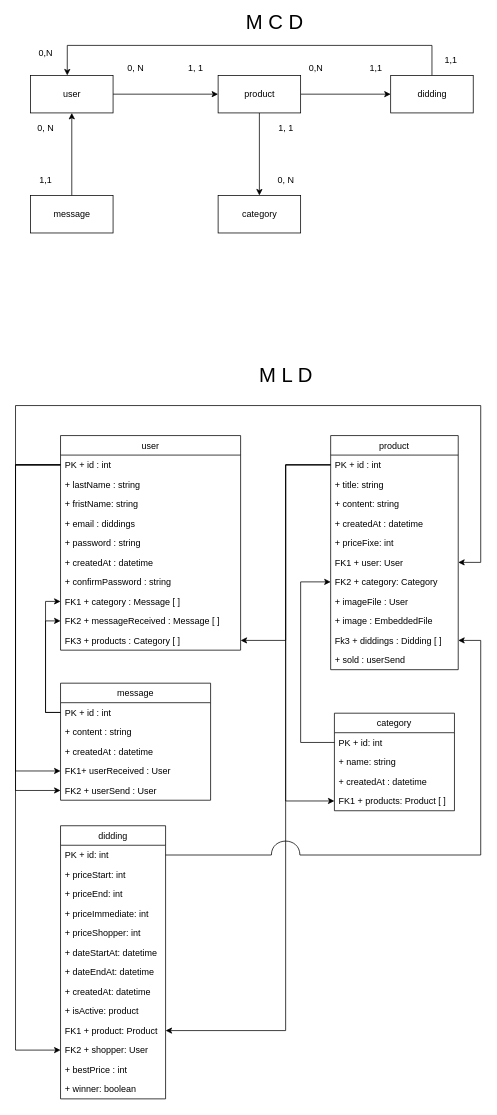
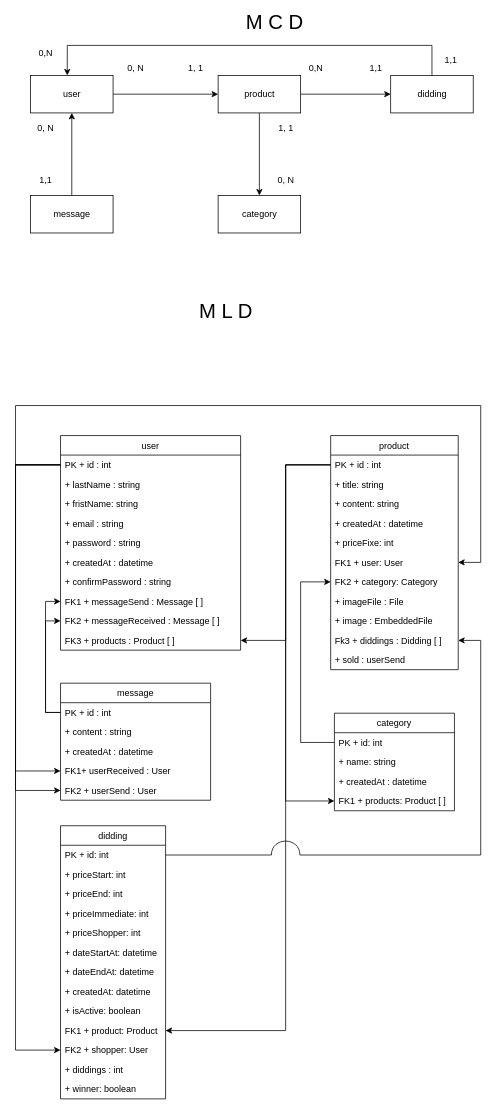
(285, 375) -> (225, 312)
(101, 524) -> (97, 524)
(127, 602) -> (134, 602)
(372, 602) -> (369, 602)
(129, 641) -> (127, 641)
(107, 1011) -> (105, 1011)
(100, 1070) -> (97, 1070)
